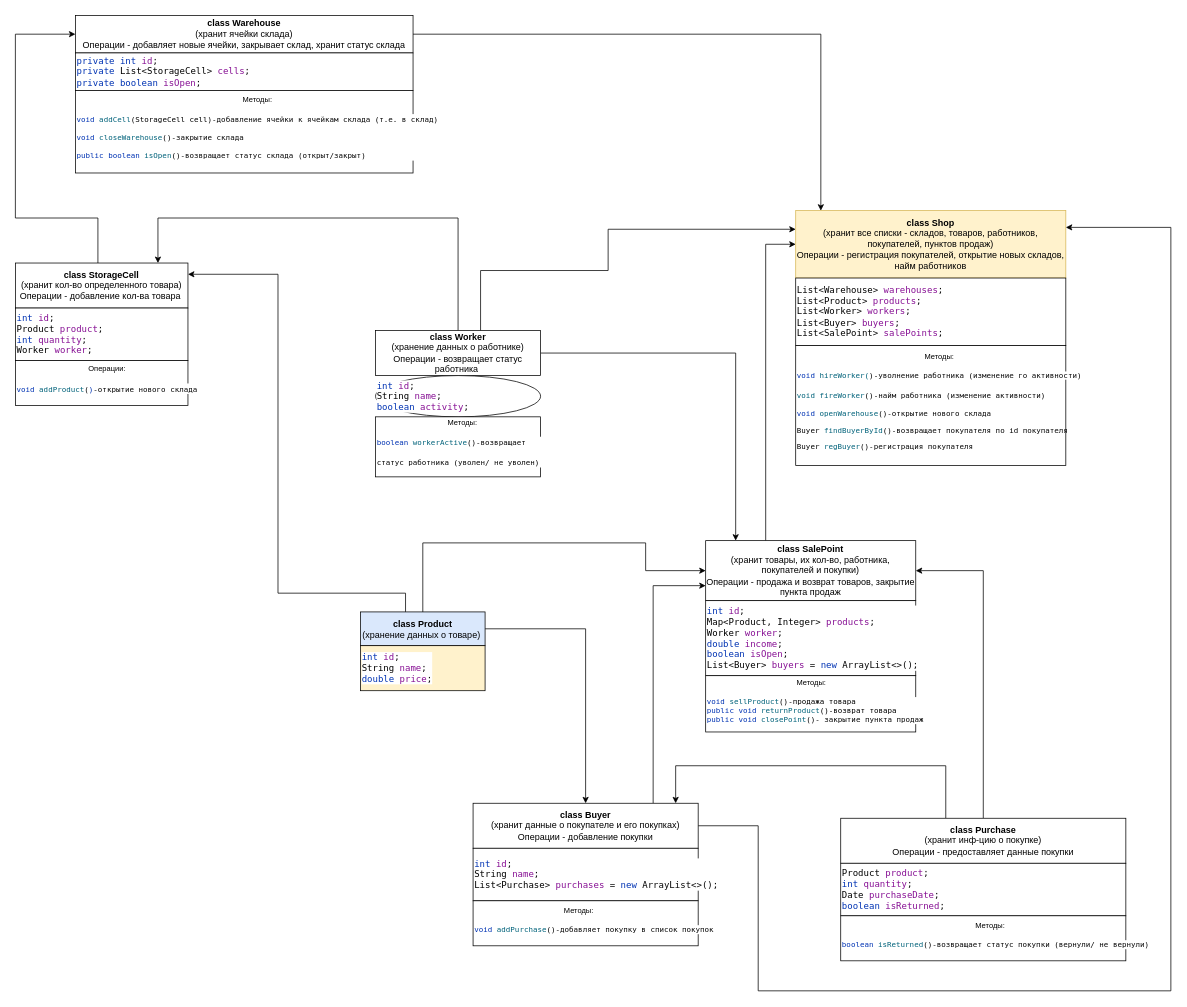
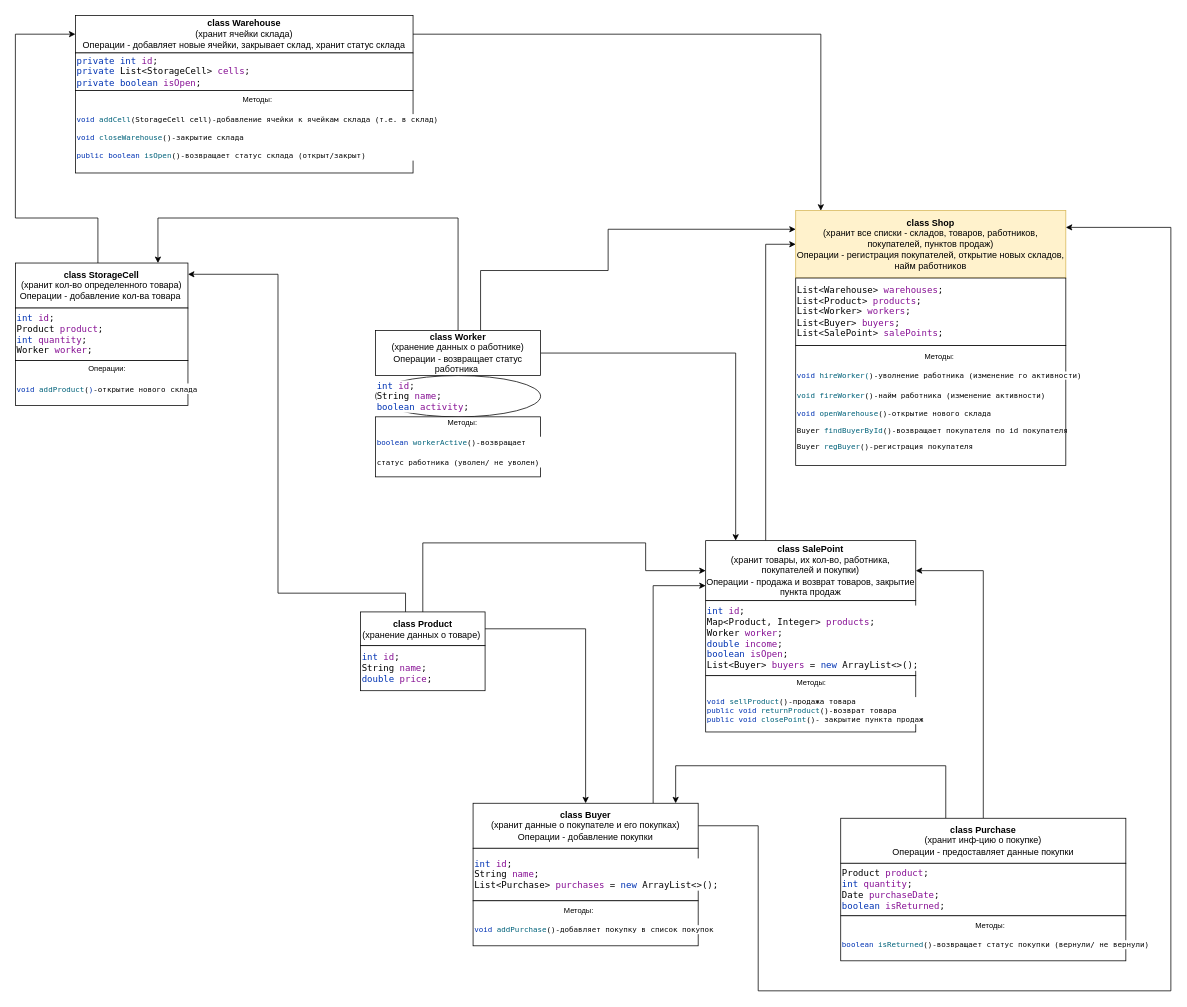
(423, 629) -> (423, 629)
(423, 668) -> (423, 668)
